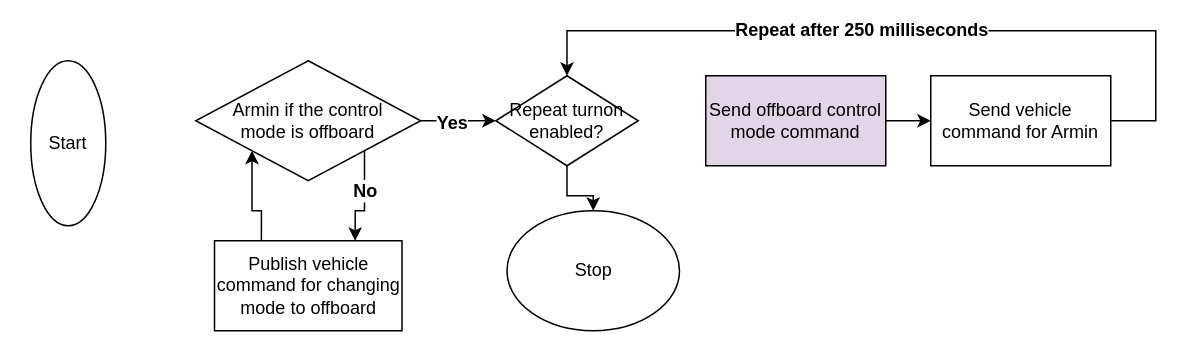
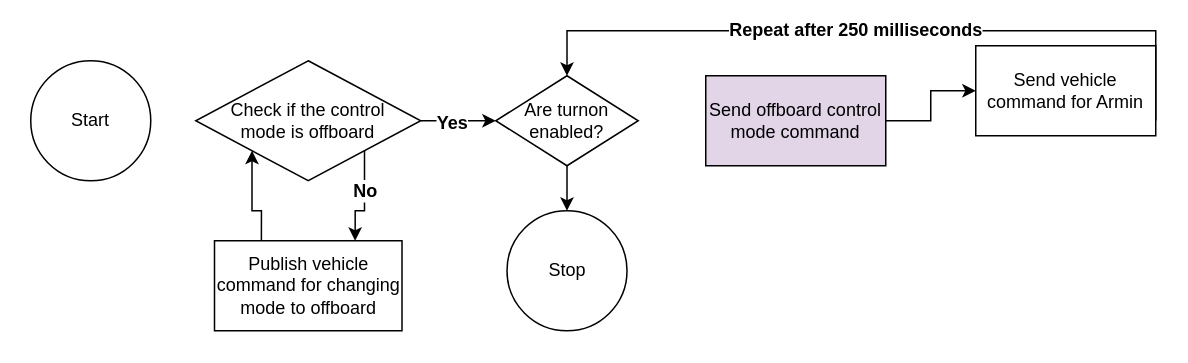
(308, 121) -> (308, 121)
(567, 121) -> (567, 121)
(1021, 121) -> (1066, 91)
(68, 143) -> (91, 121)
(593, 271) -> (567, 271)
